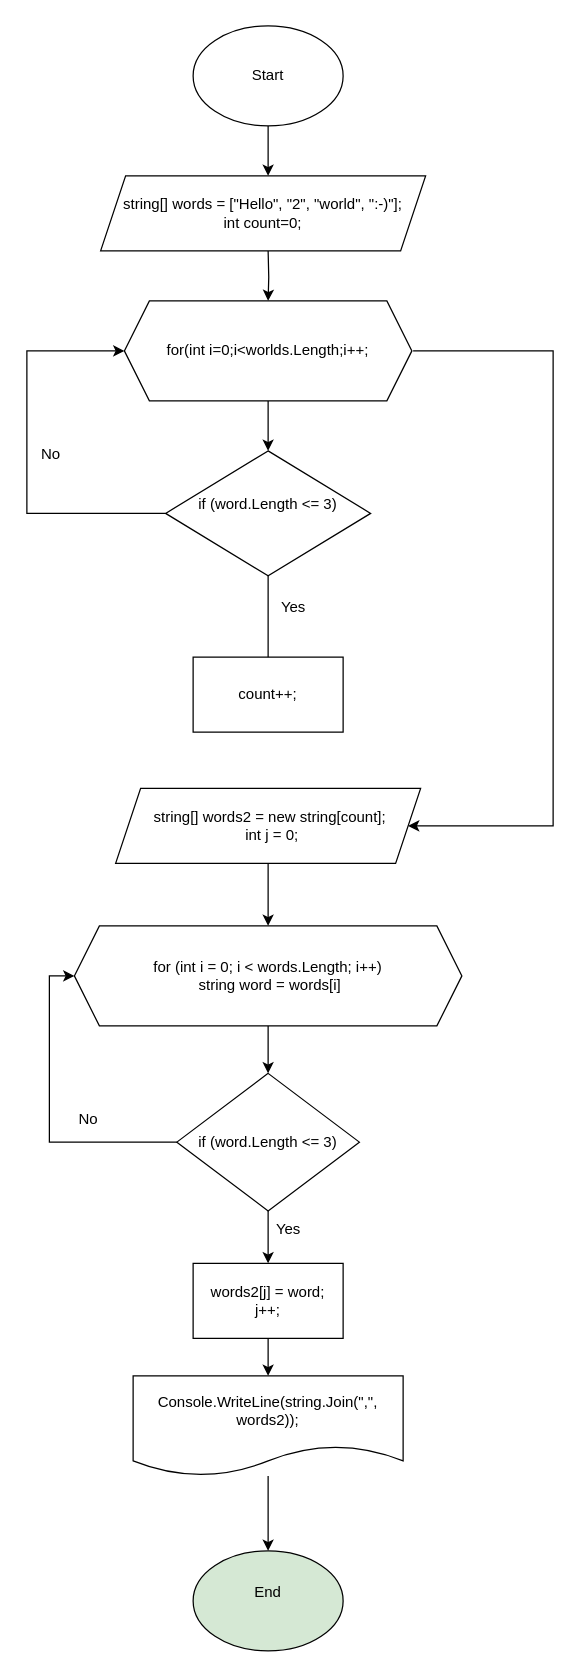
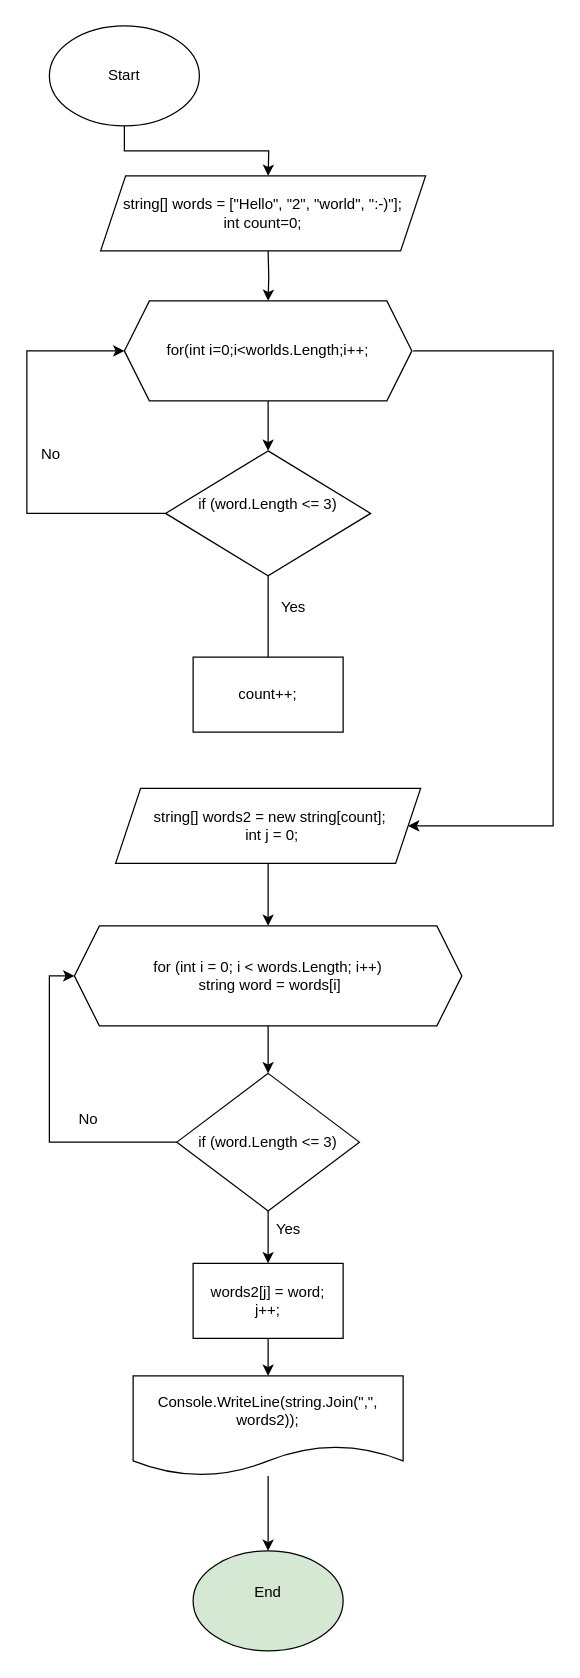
(268, 76) -> (124, 76)
